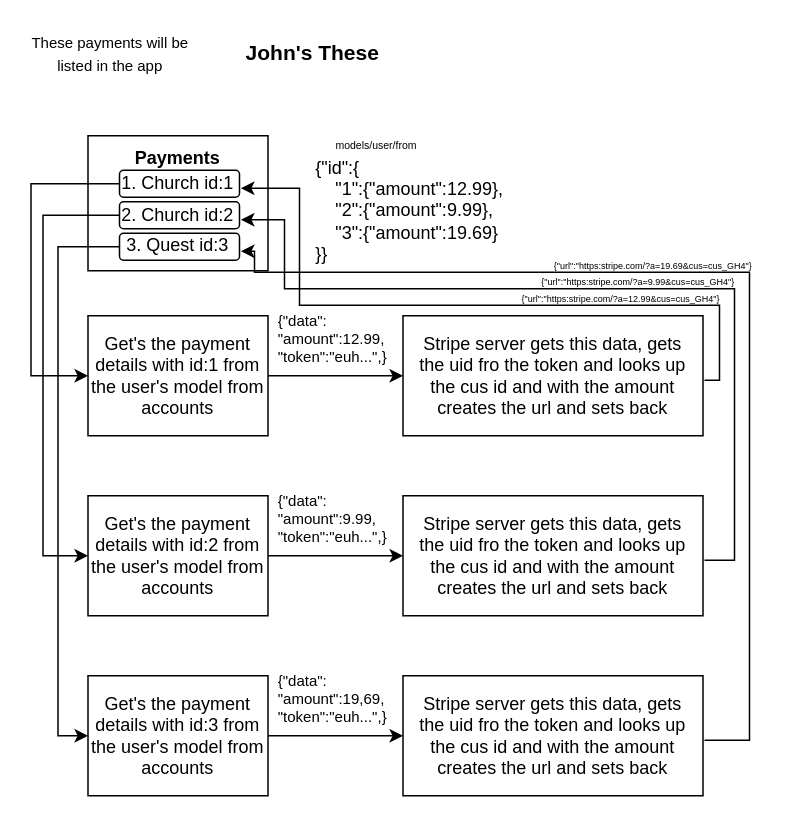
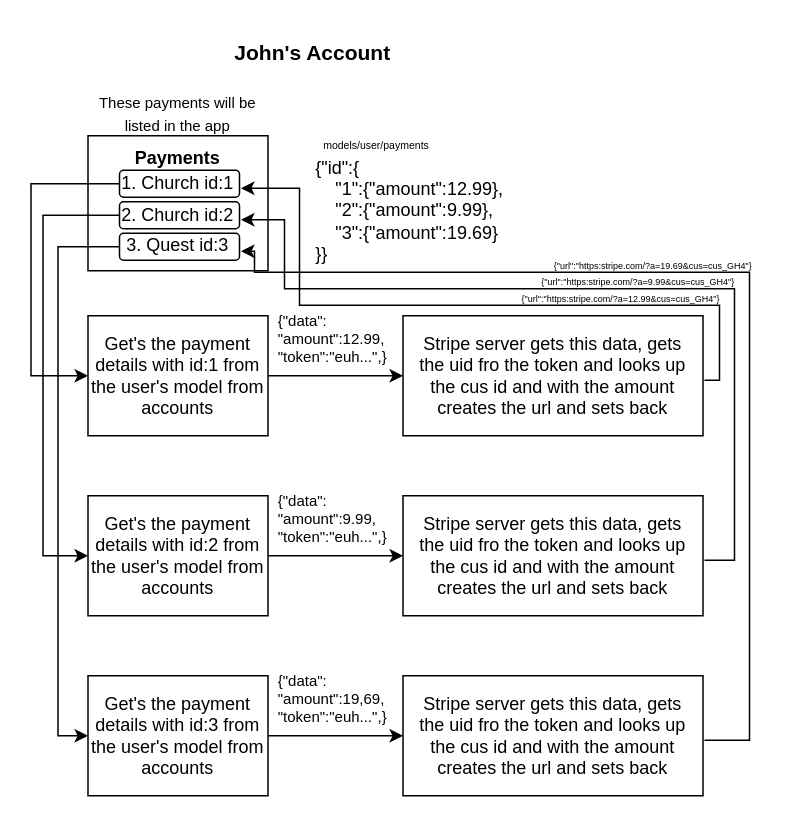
(110, 53) -> (178, 113)
(313, 53) -> (313, 53)
(377, 143) -> (377, 143)
